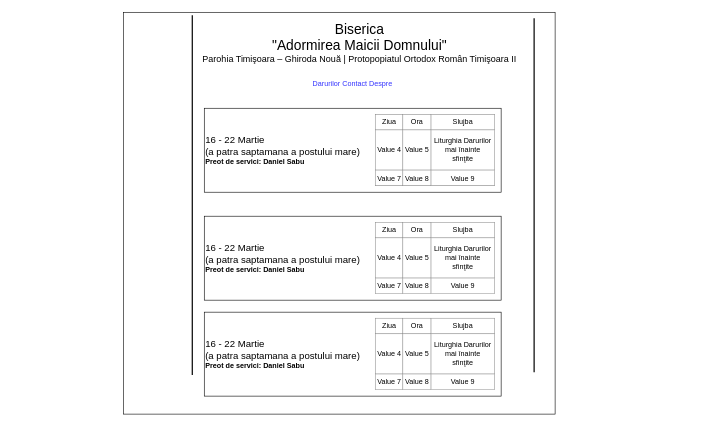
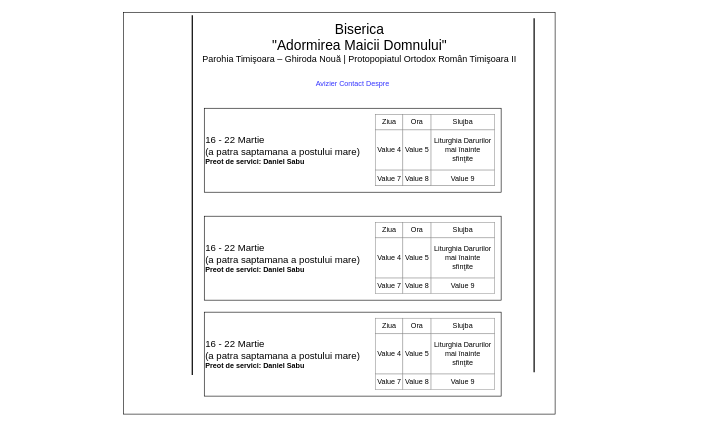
(353, 84) -> (353, 84)
